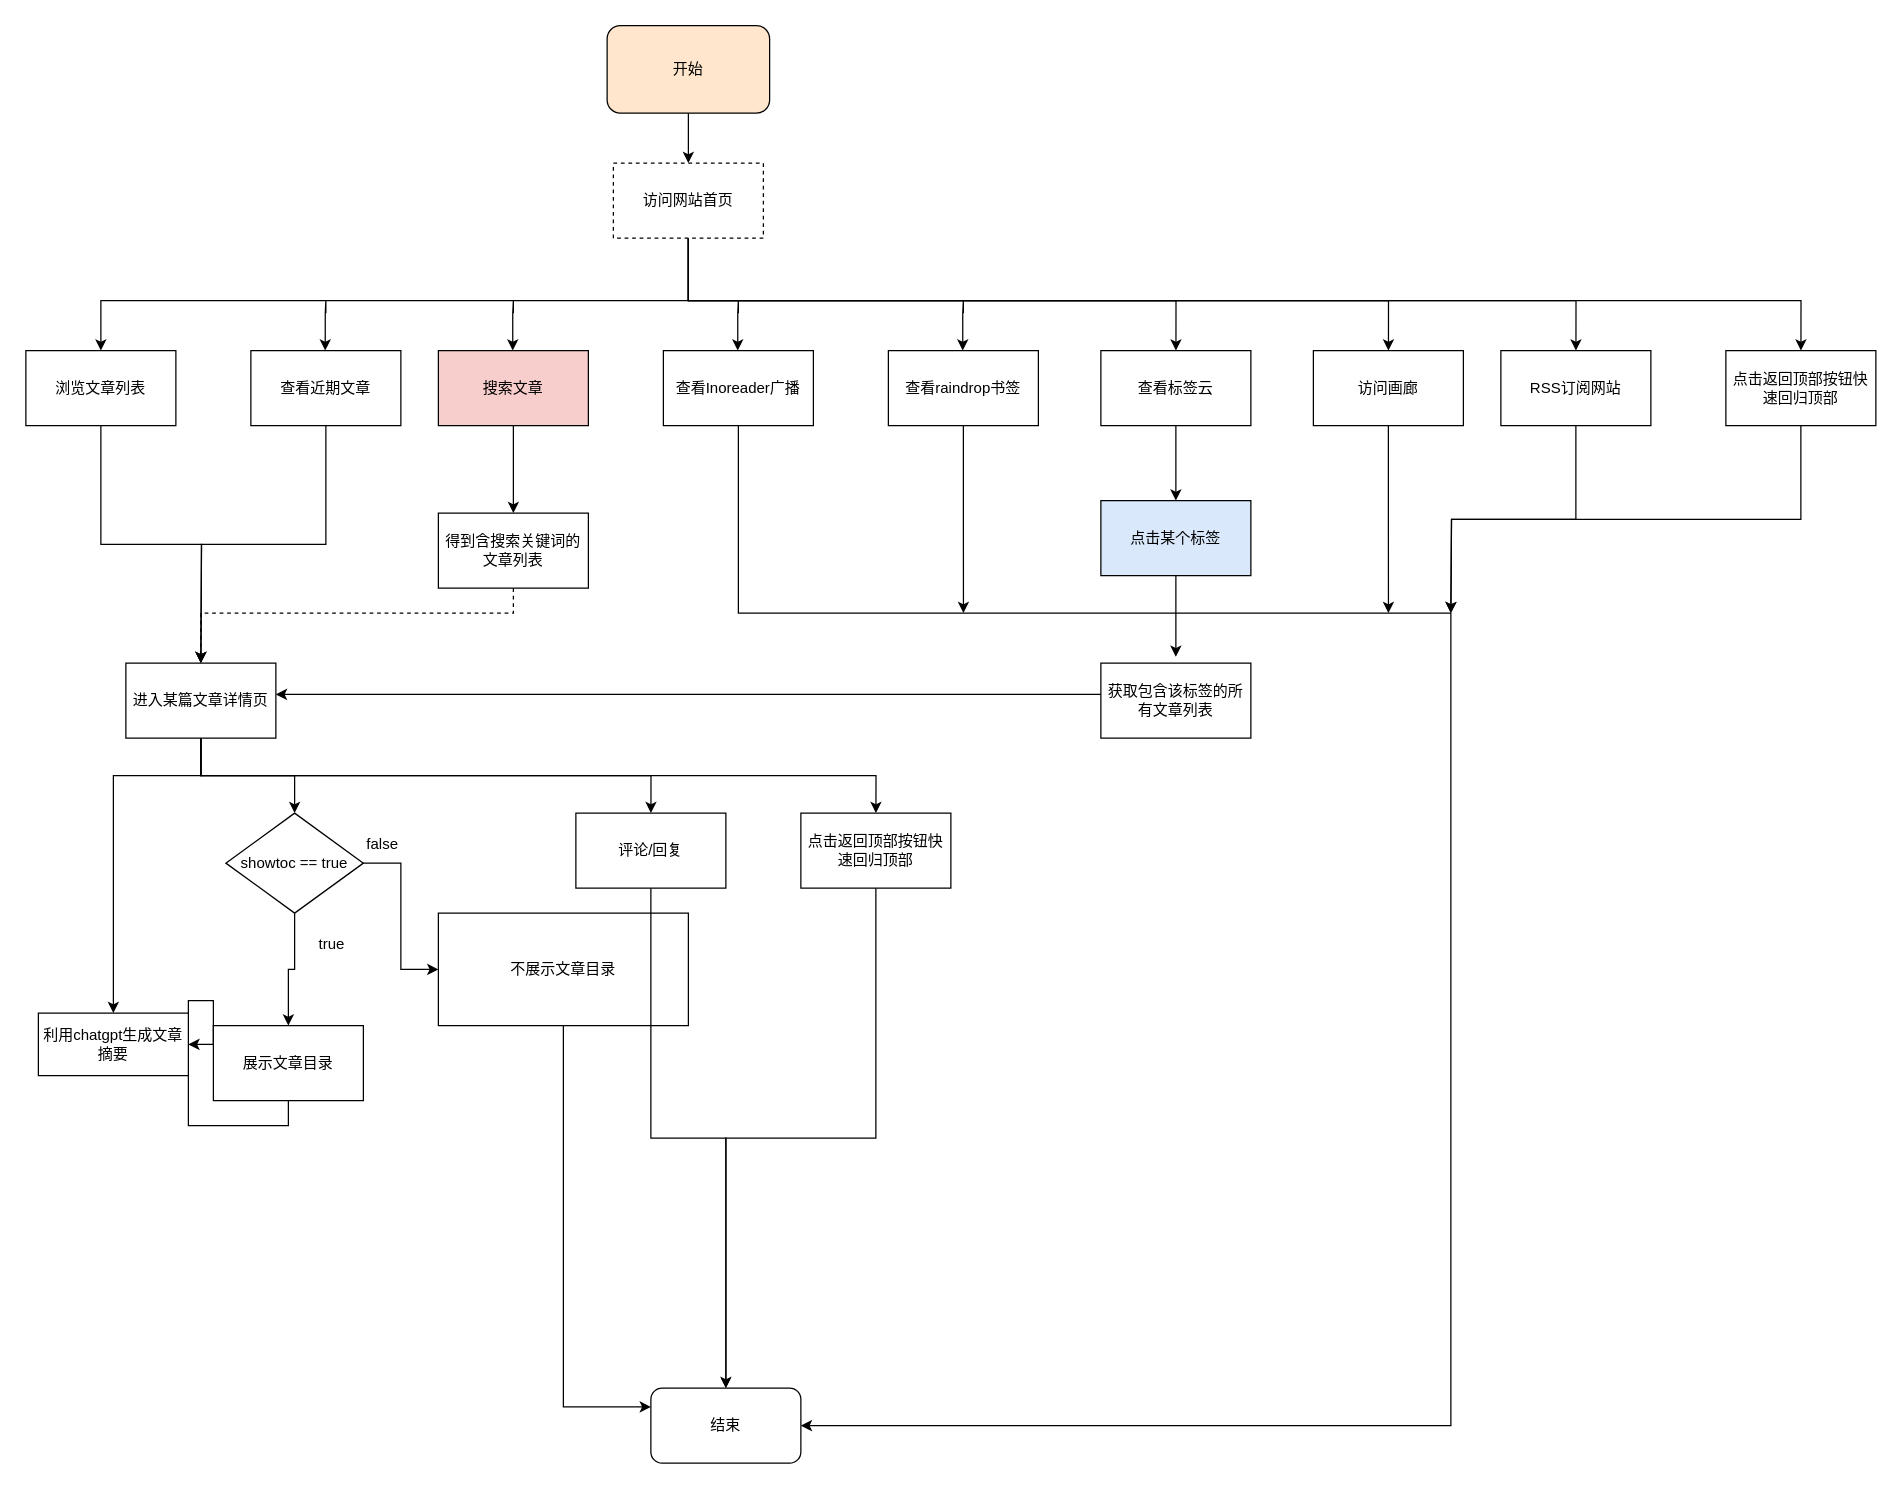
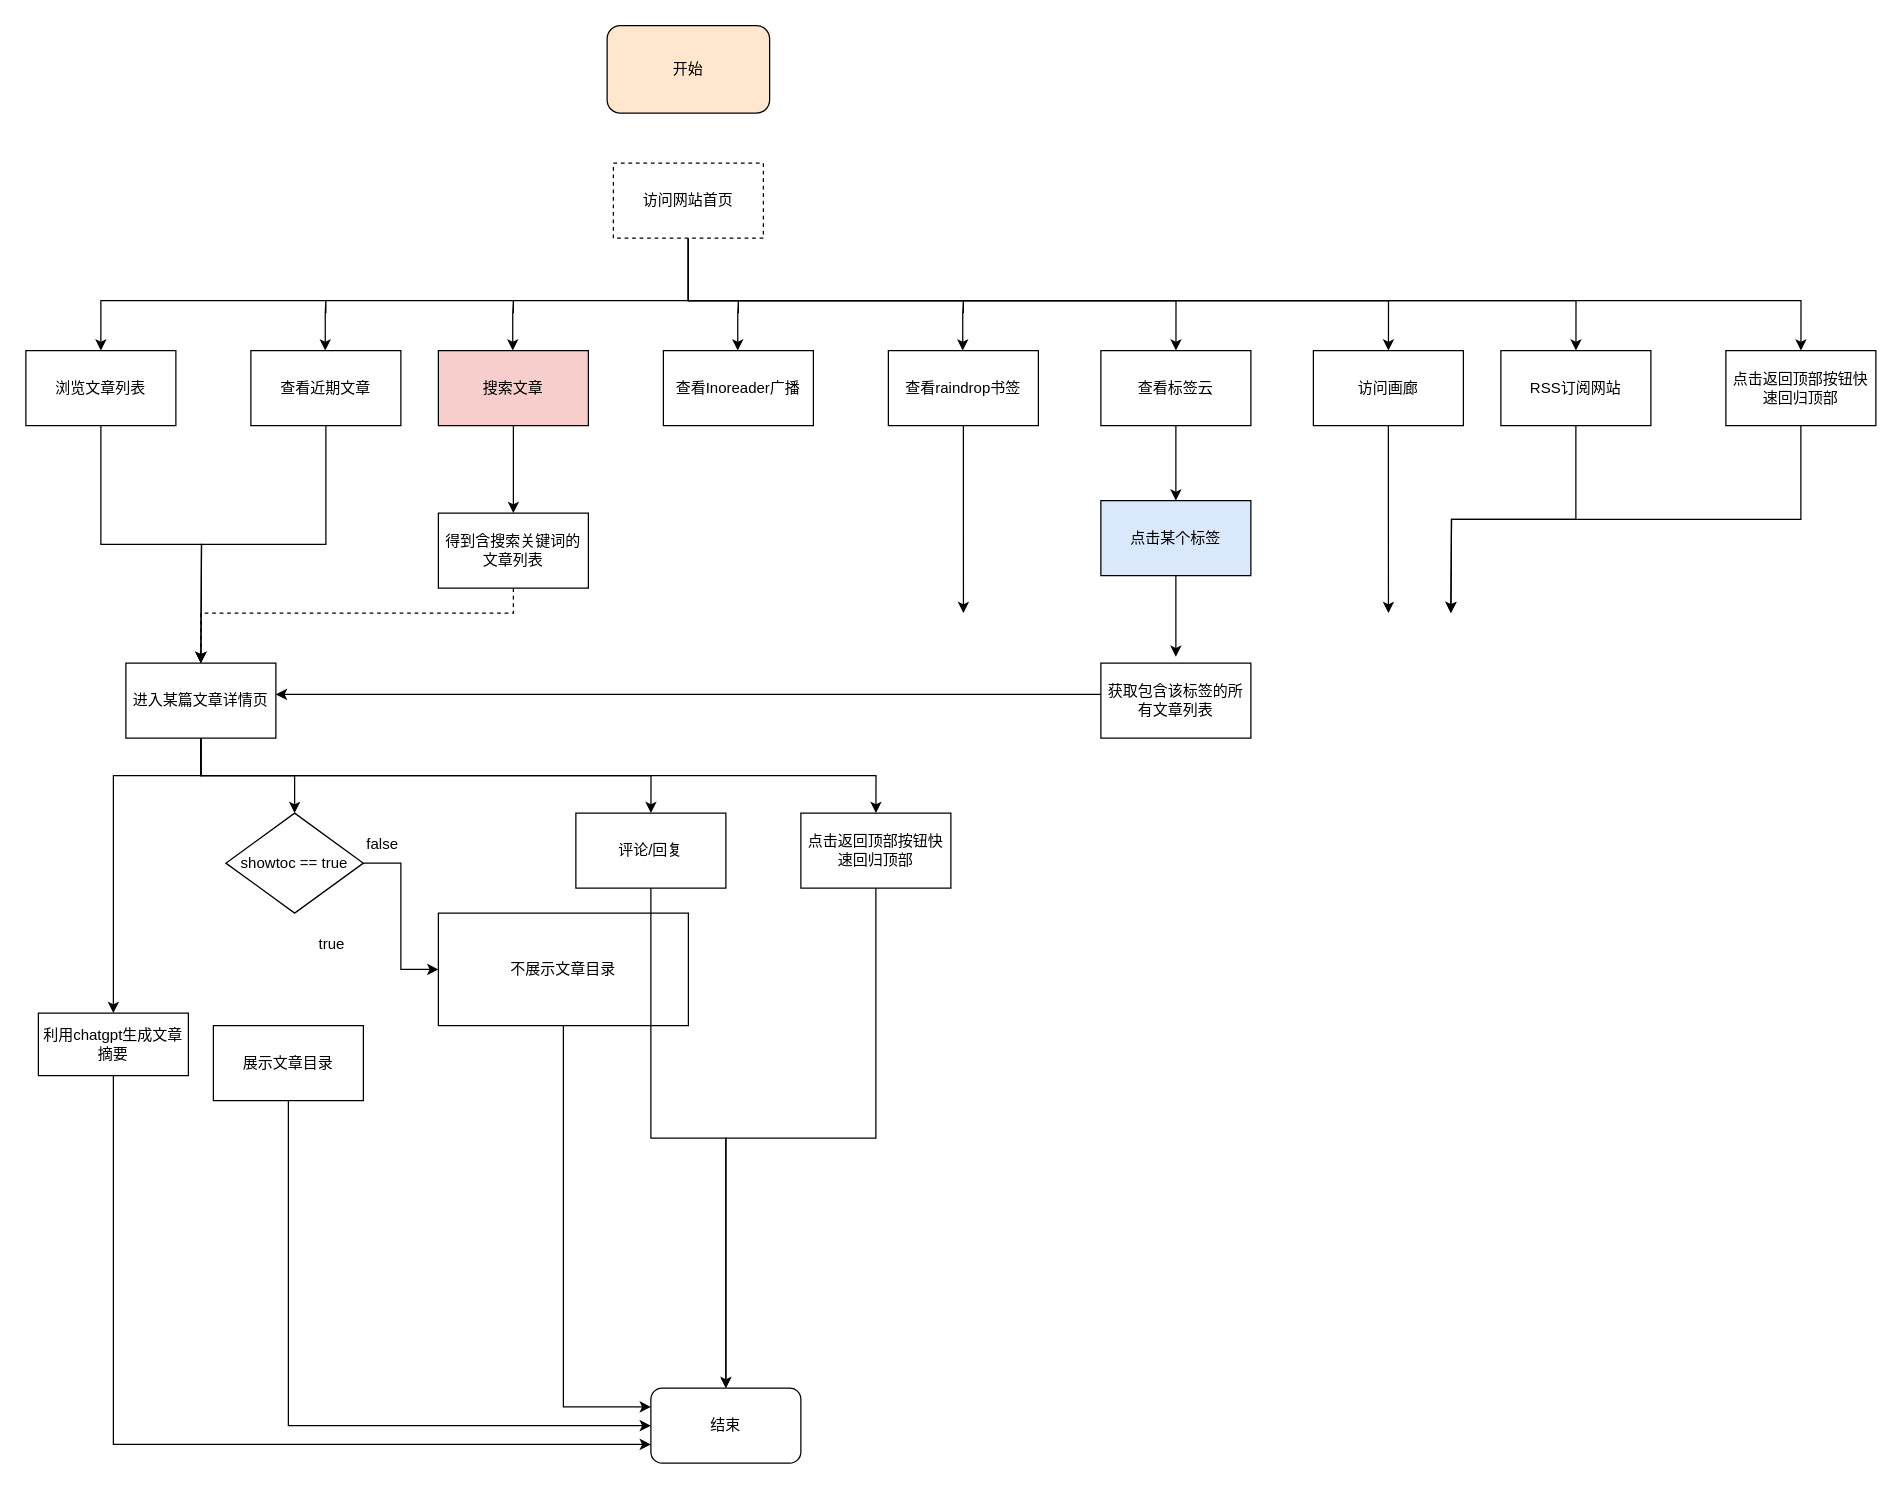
(688, 134) -> none
(1451, 890) -> none
(294, 968) -> none
(214, 1126) -> (313, 1426)
none -> (193, 1444)
